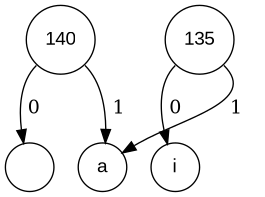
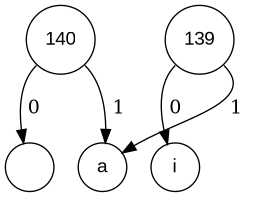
(200, 40) -> (200, 40)
